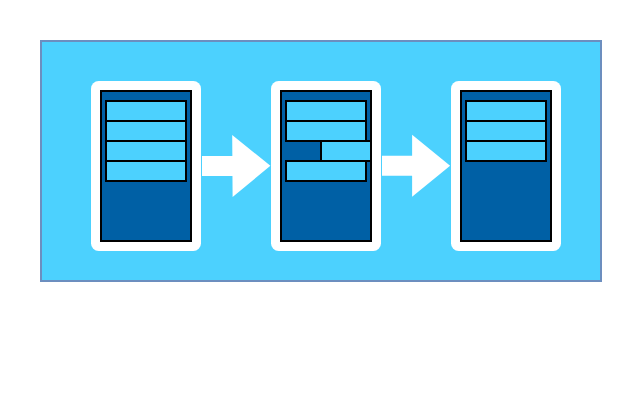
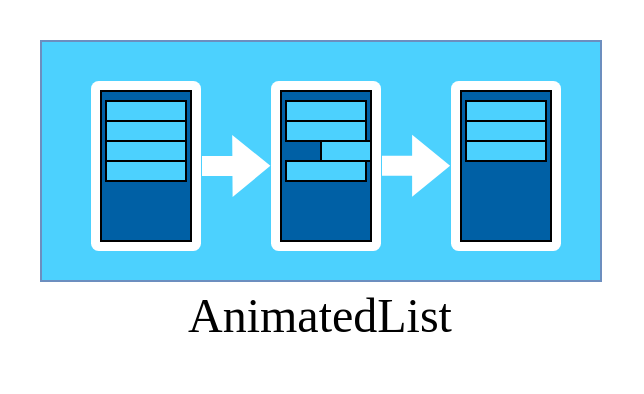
none -> (321, 316)
